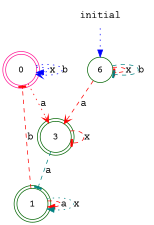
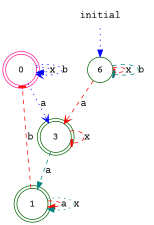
(37, 100) -> (37, 100)
(45, 169) -> (45, 169)
